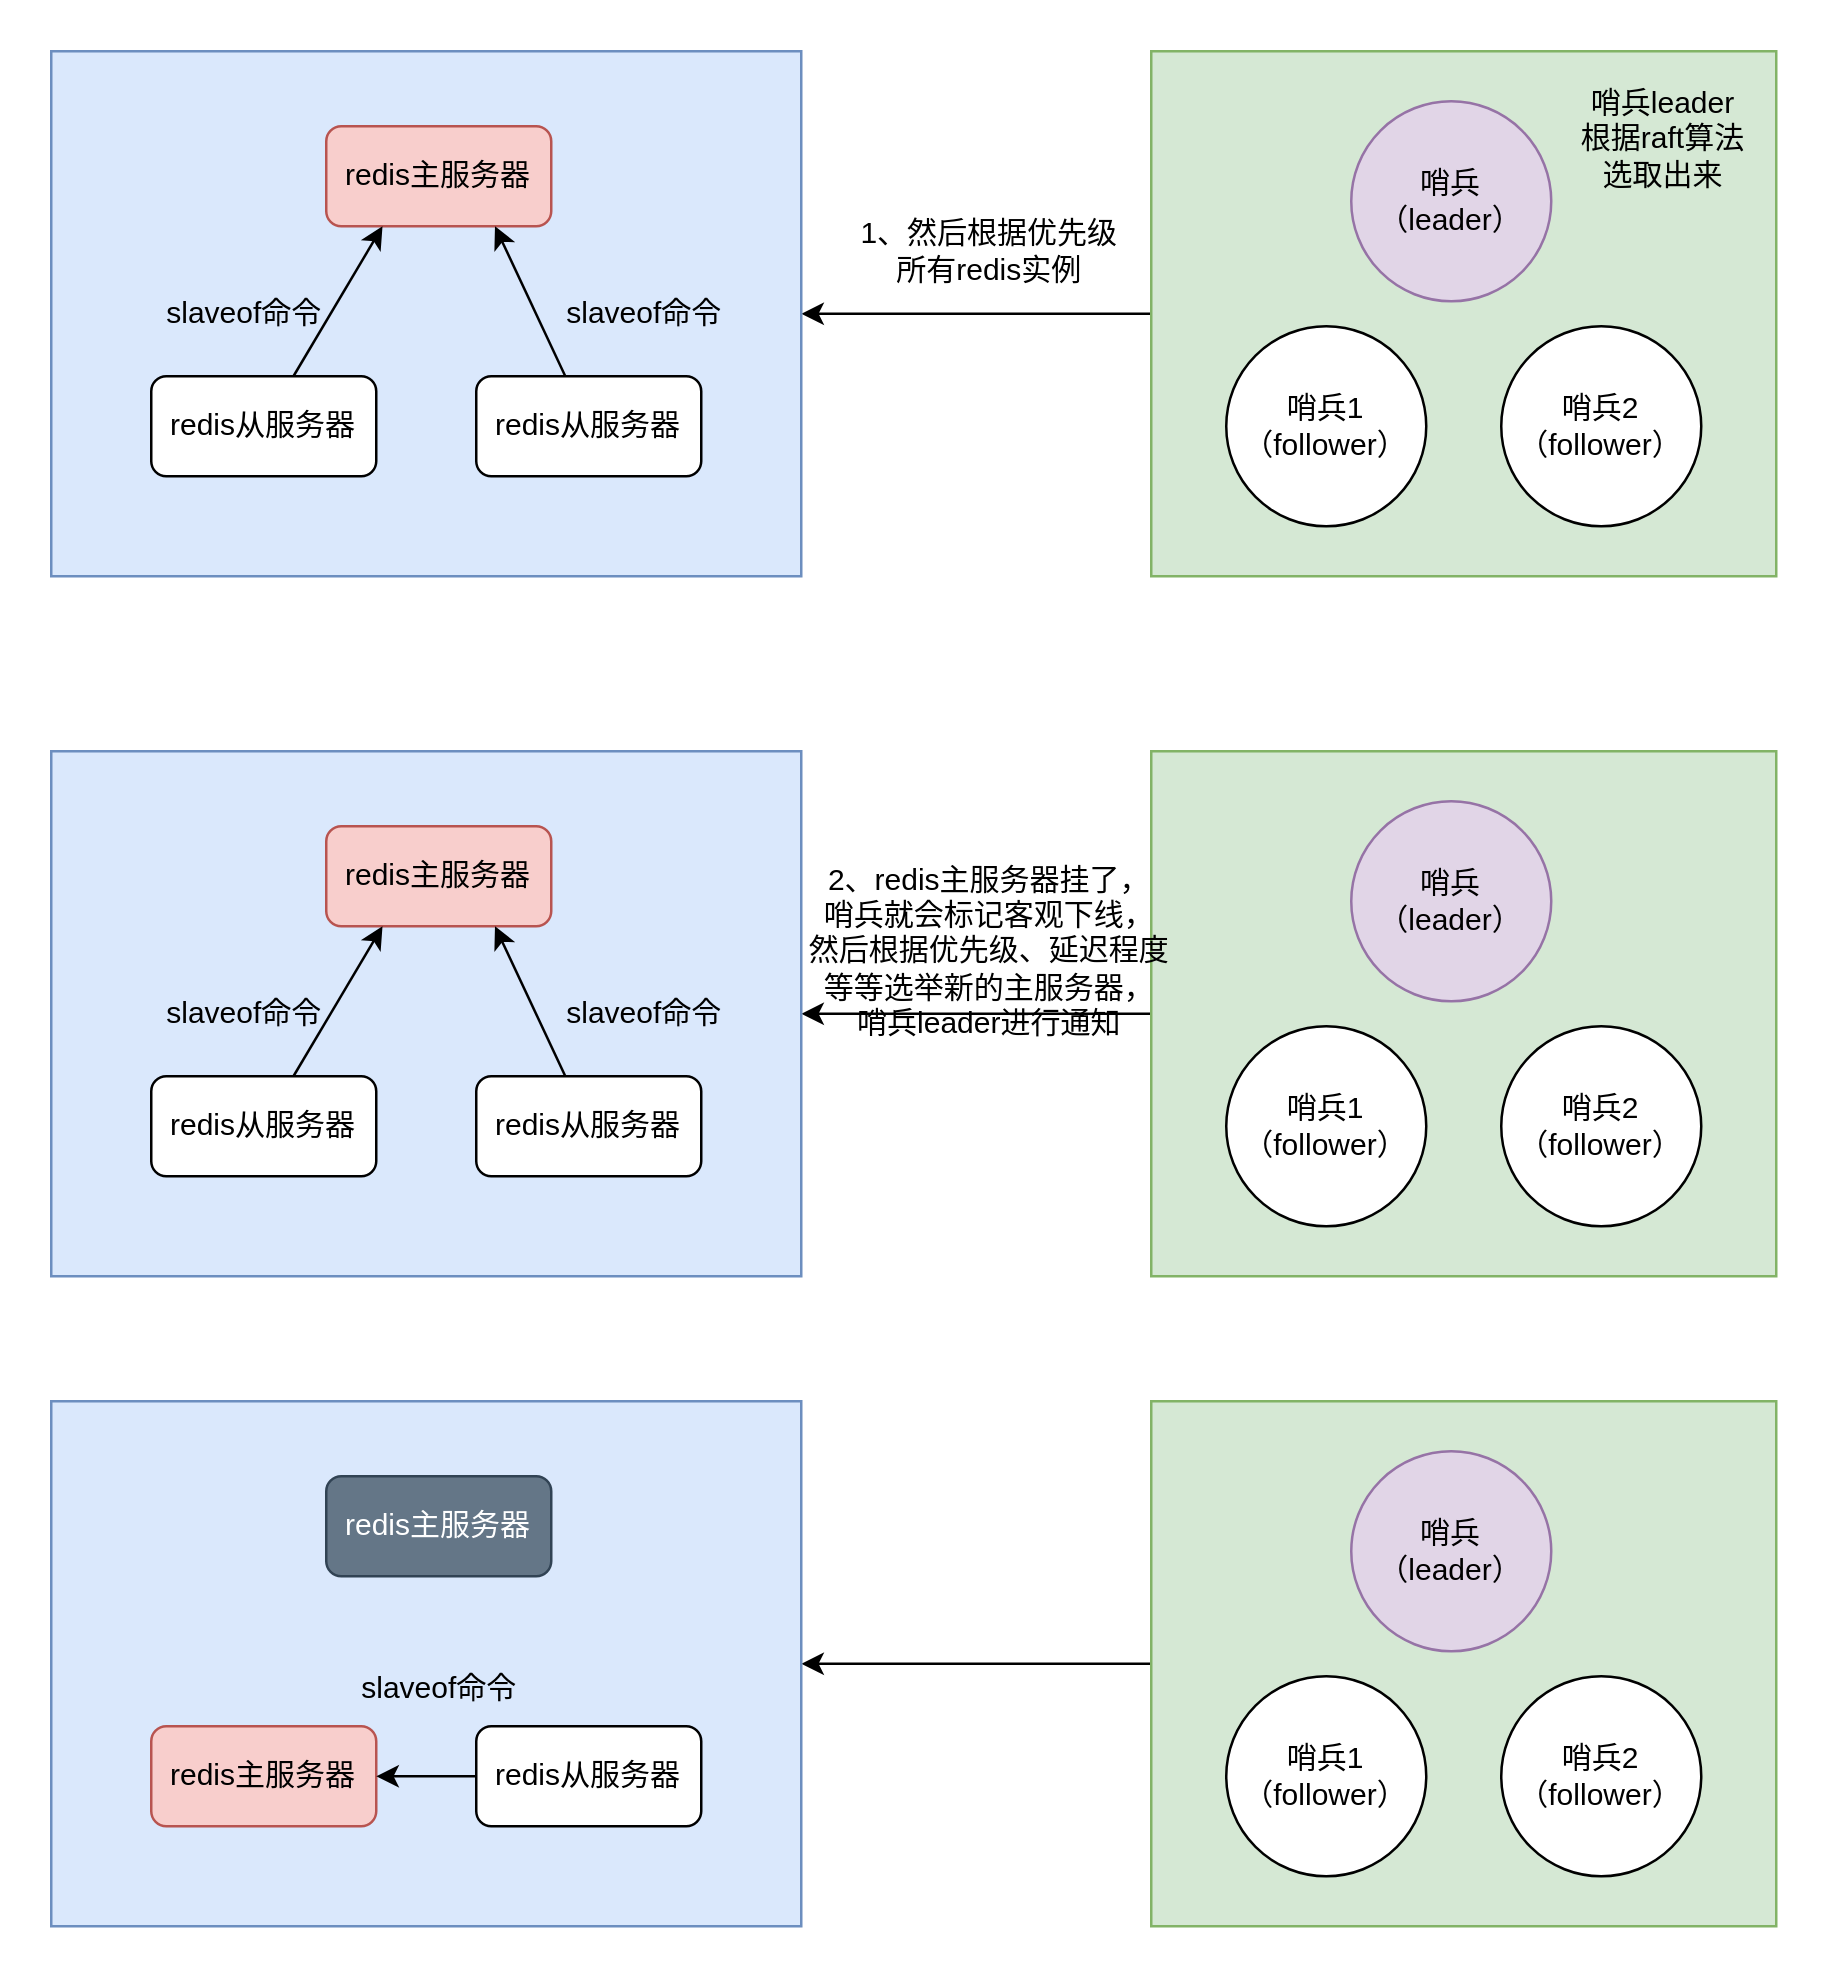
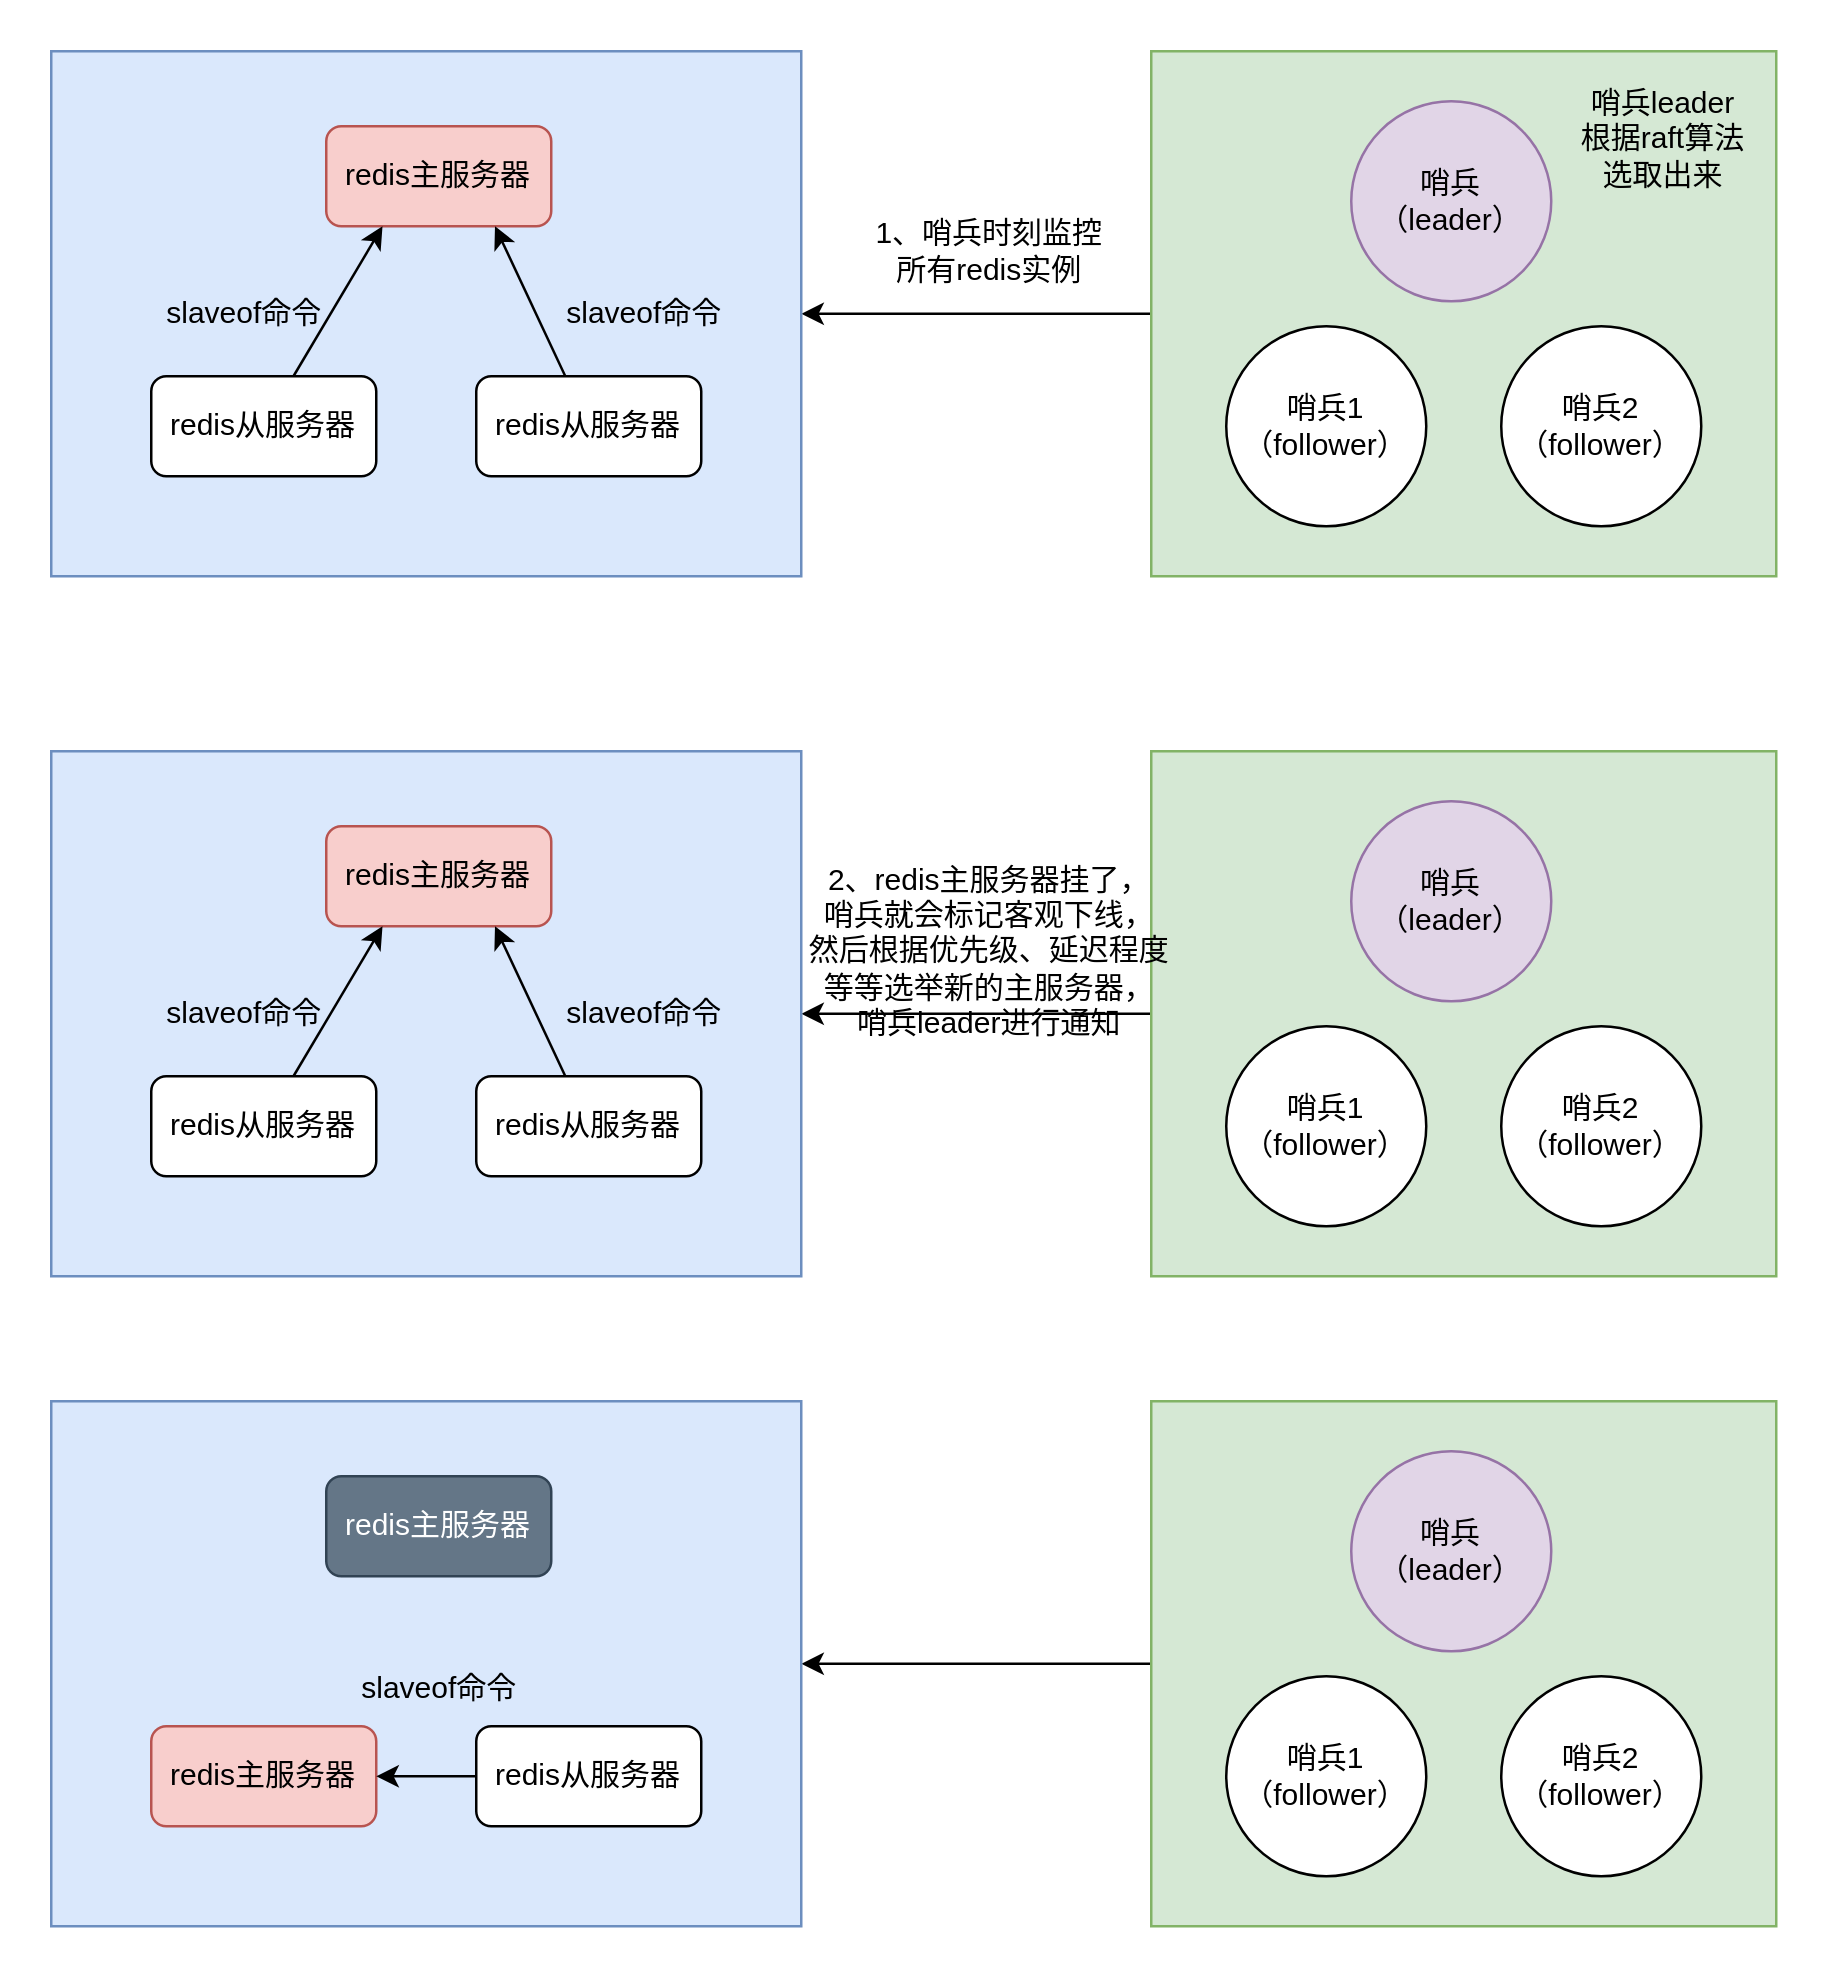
(990, 251) -> (990, 251)
